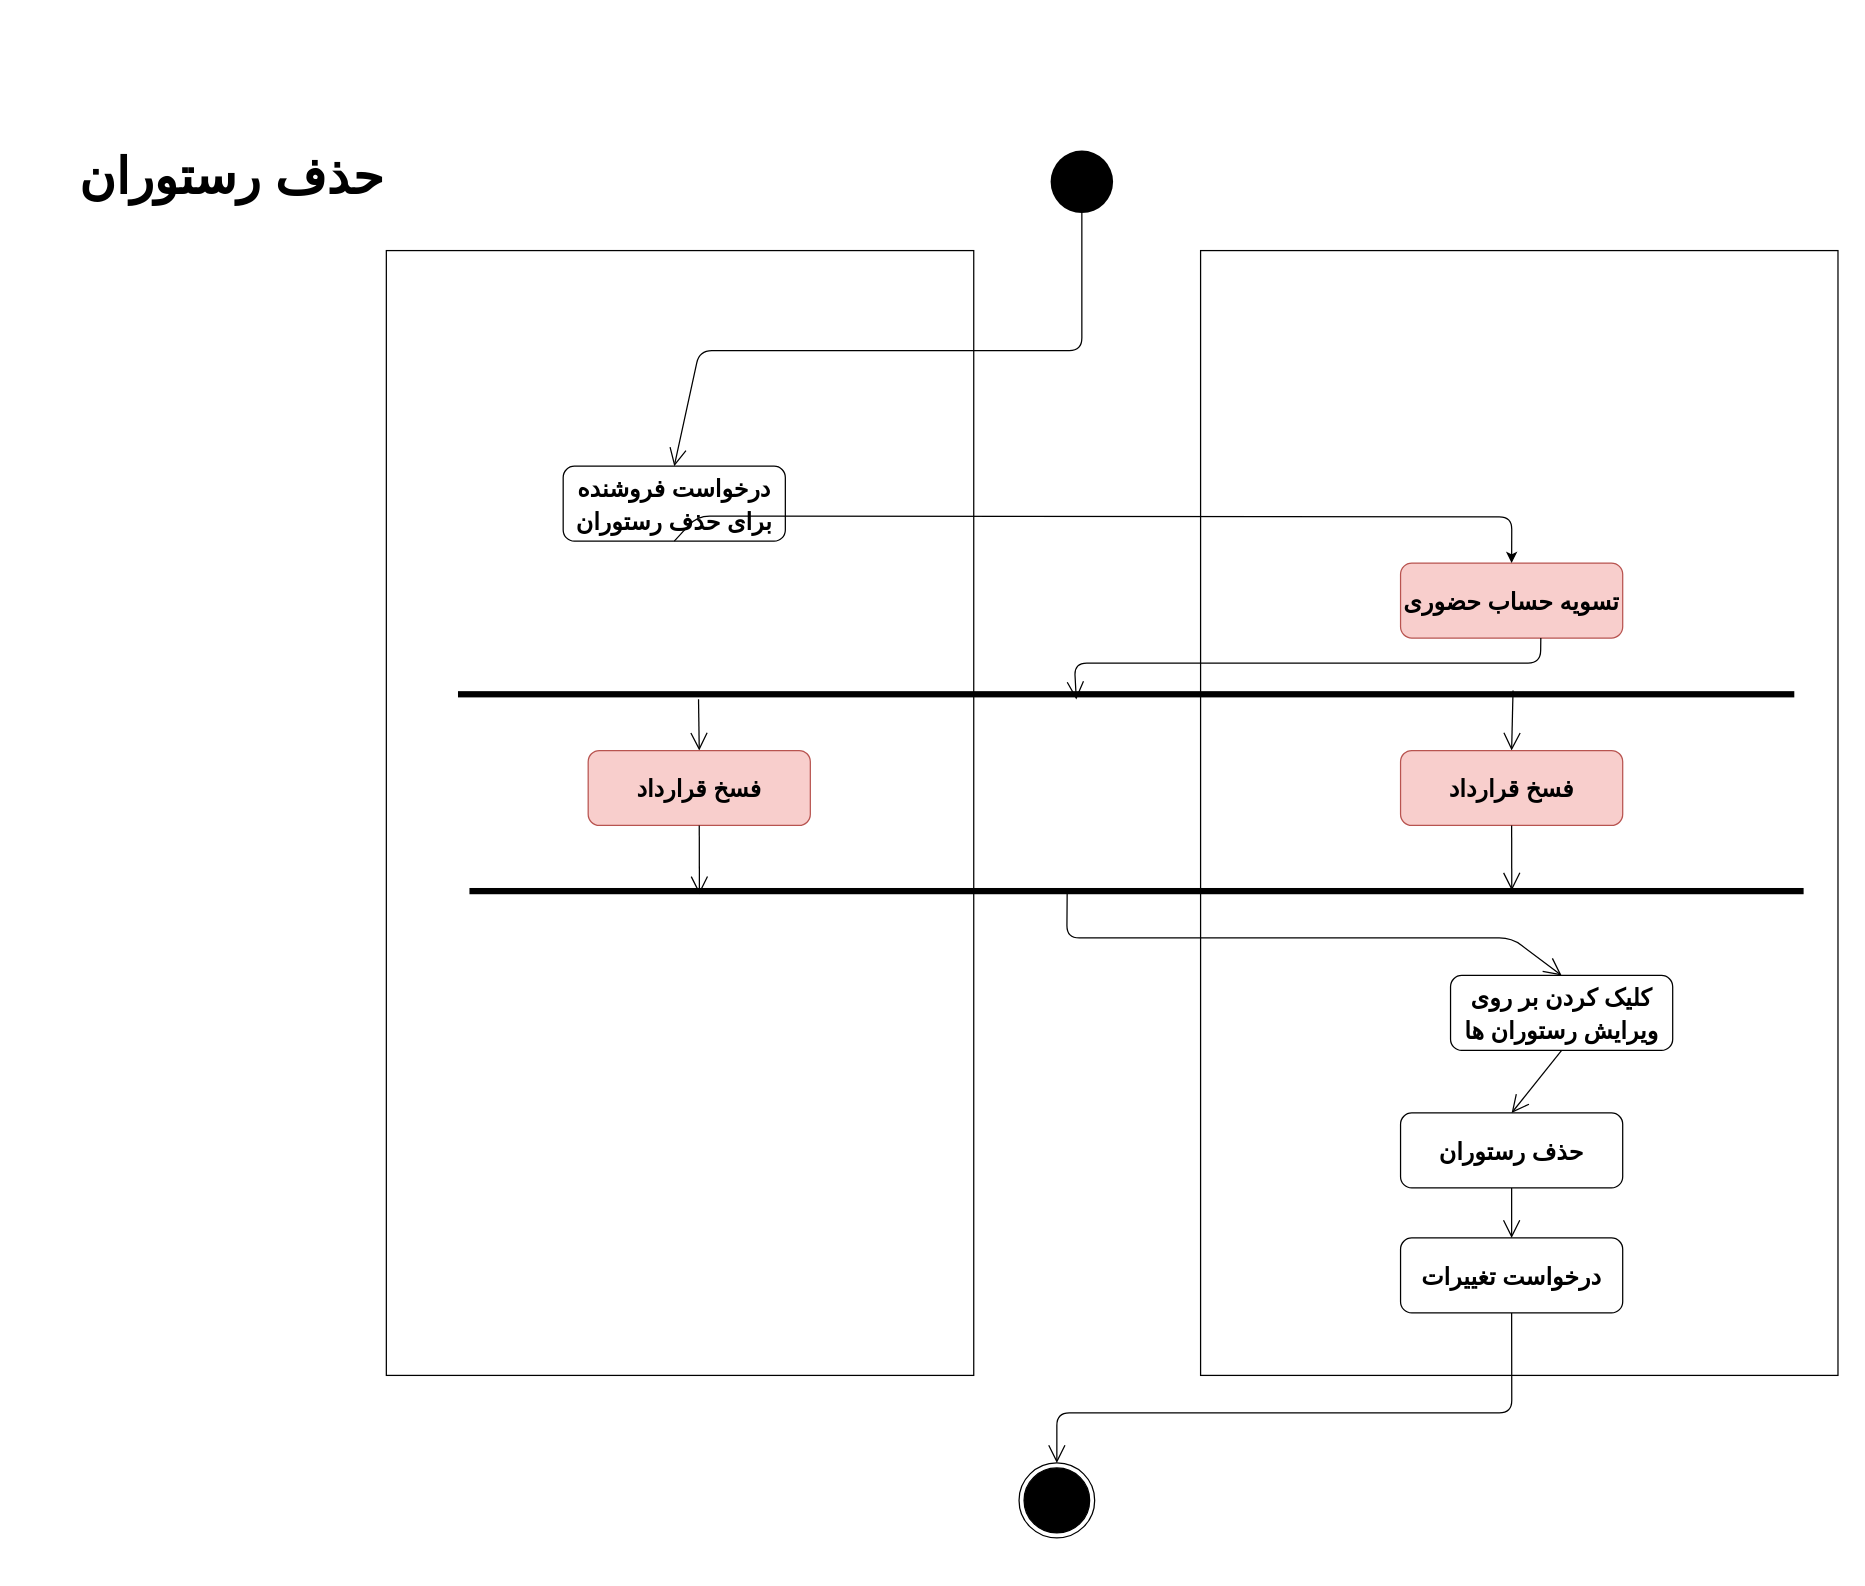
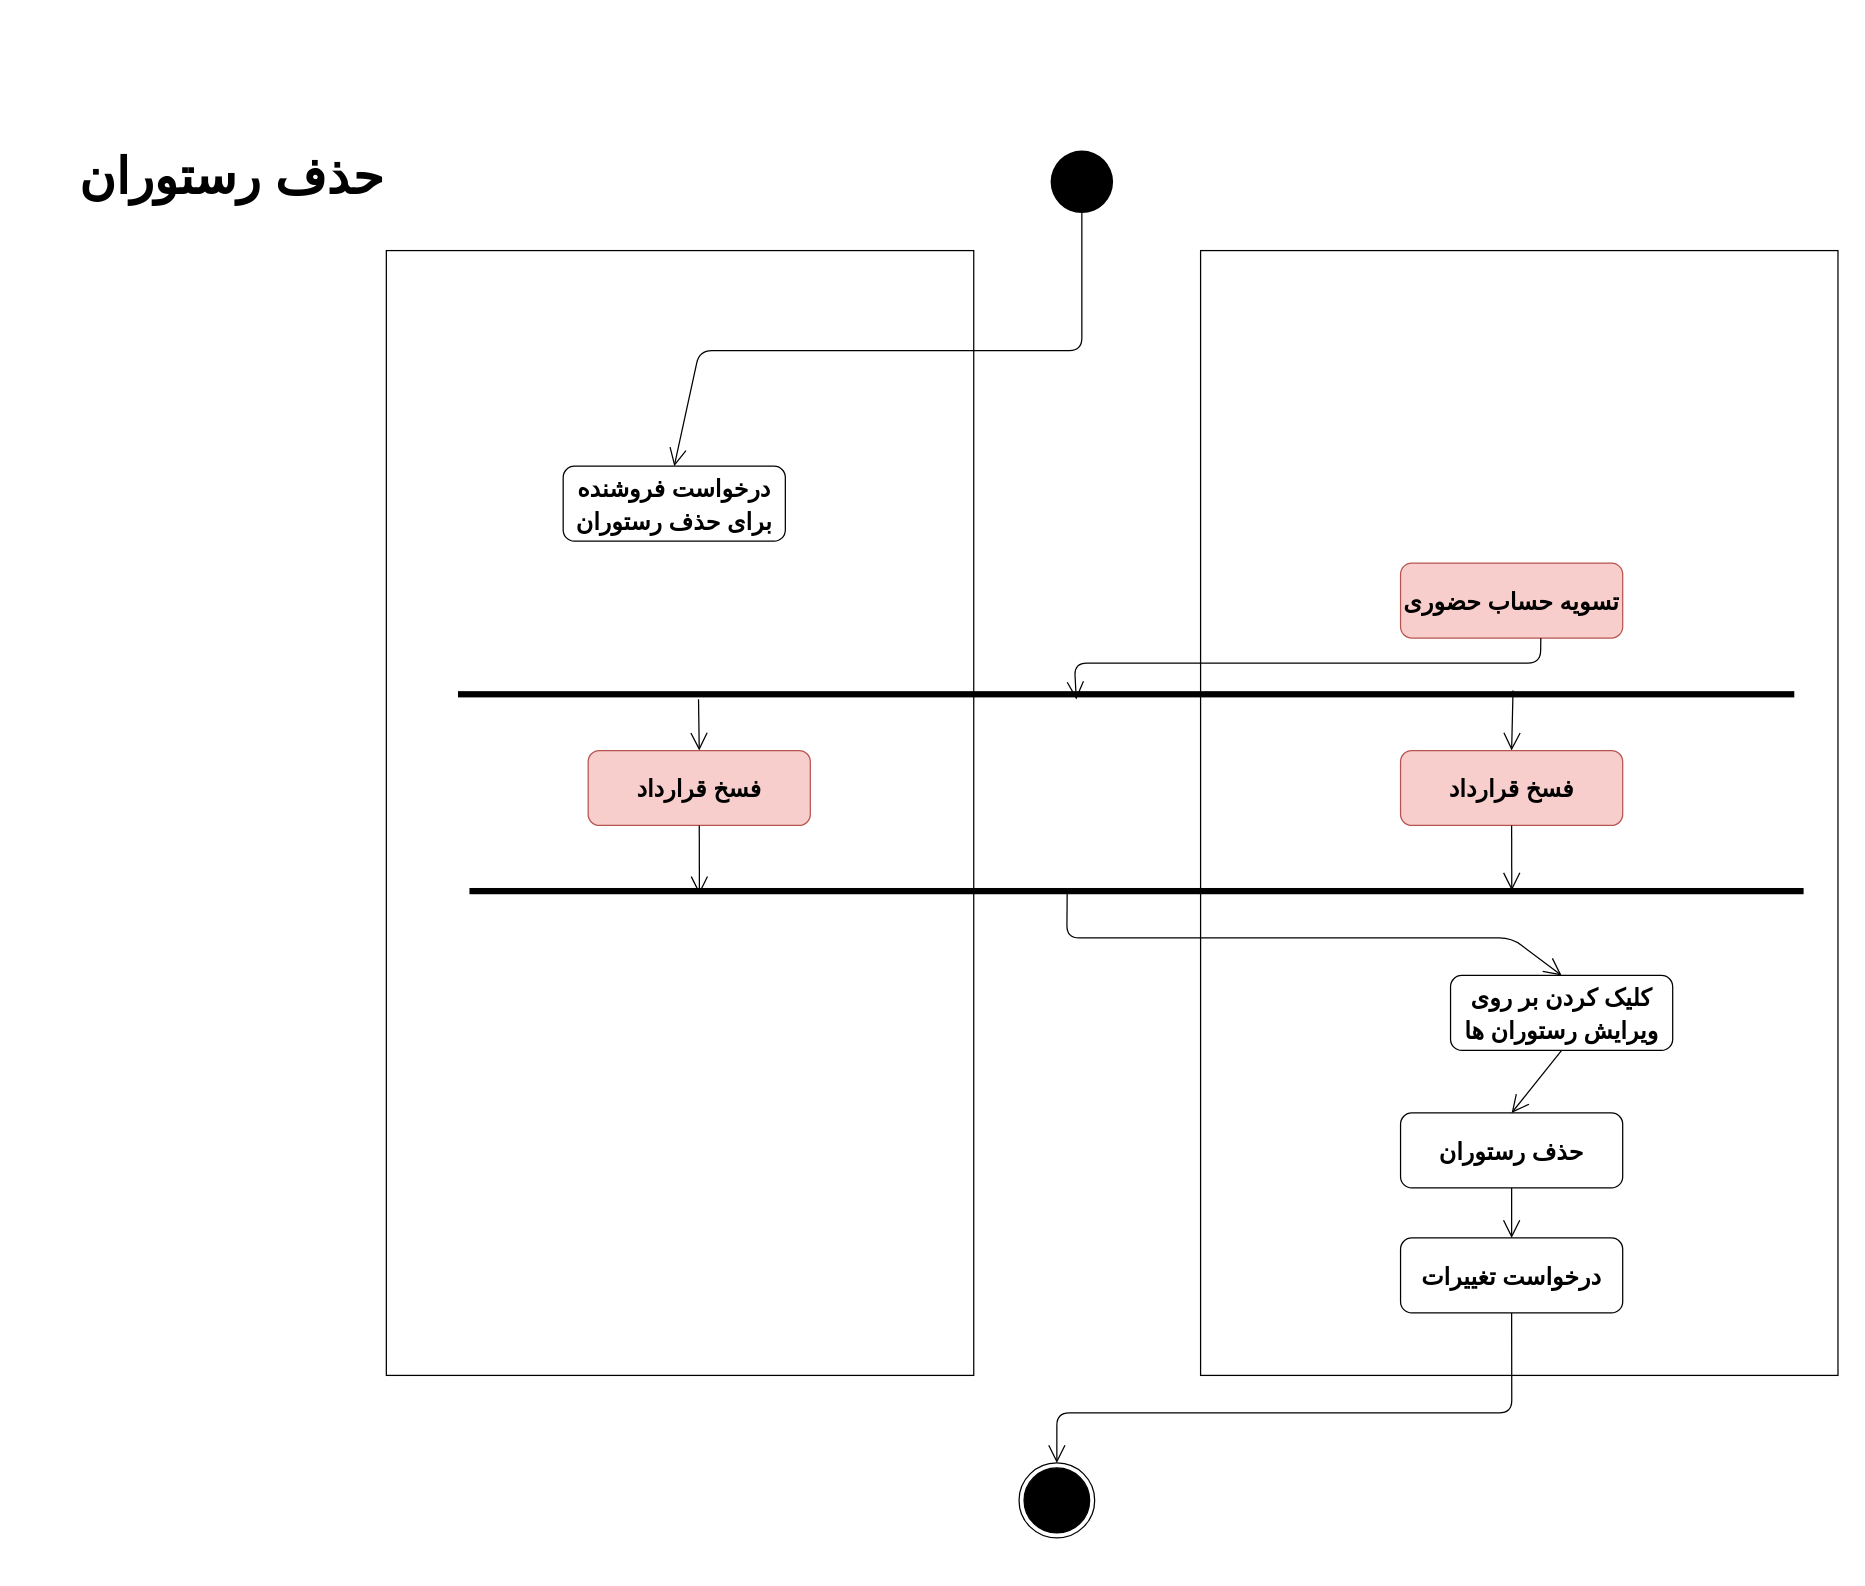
(1103, 517) -> none
